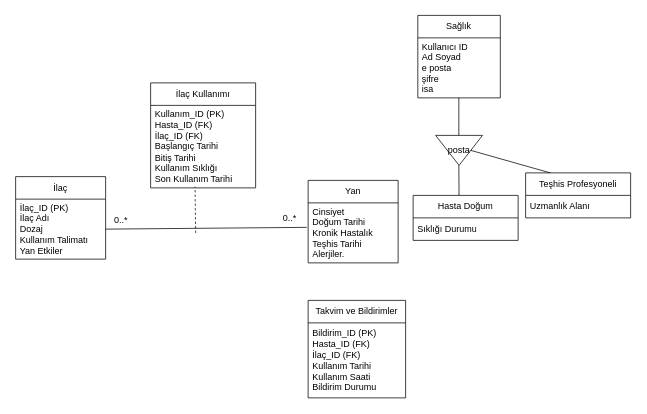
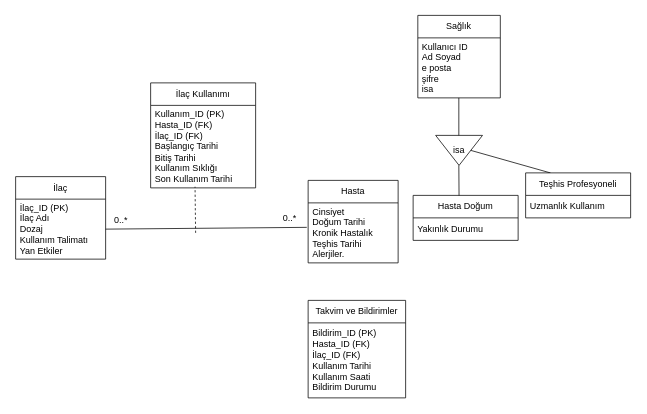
(459, 150) -> (459, 150)
(353, 192) -> (353, 192)
(562, 207) -> (568, 207)
(450, 229) -> (453, 229)
